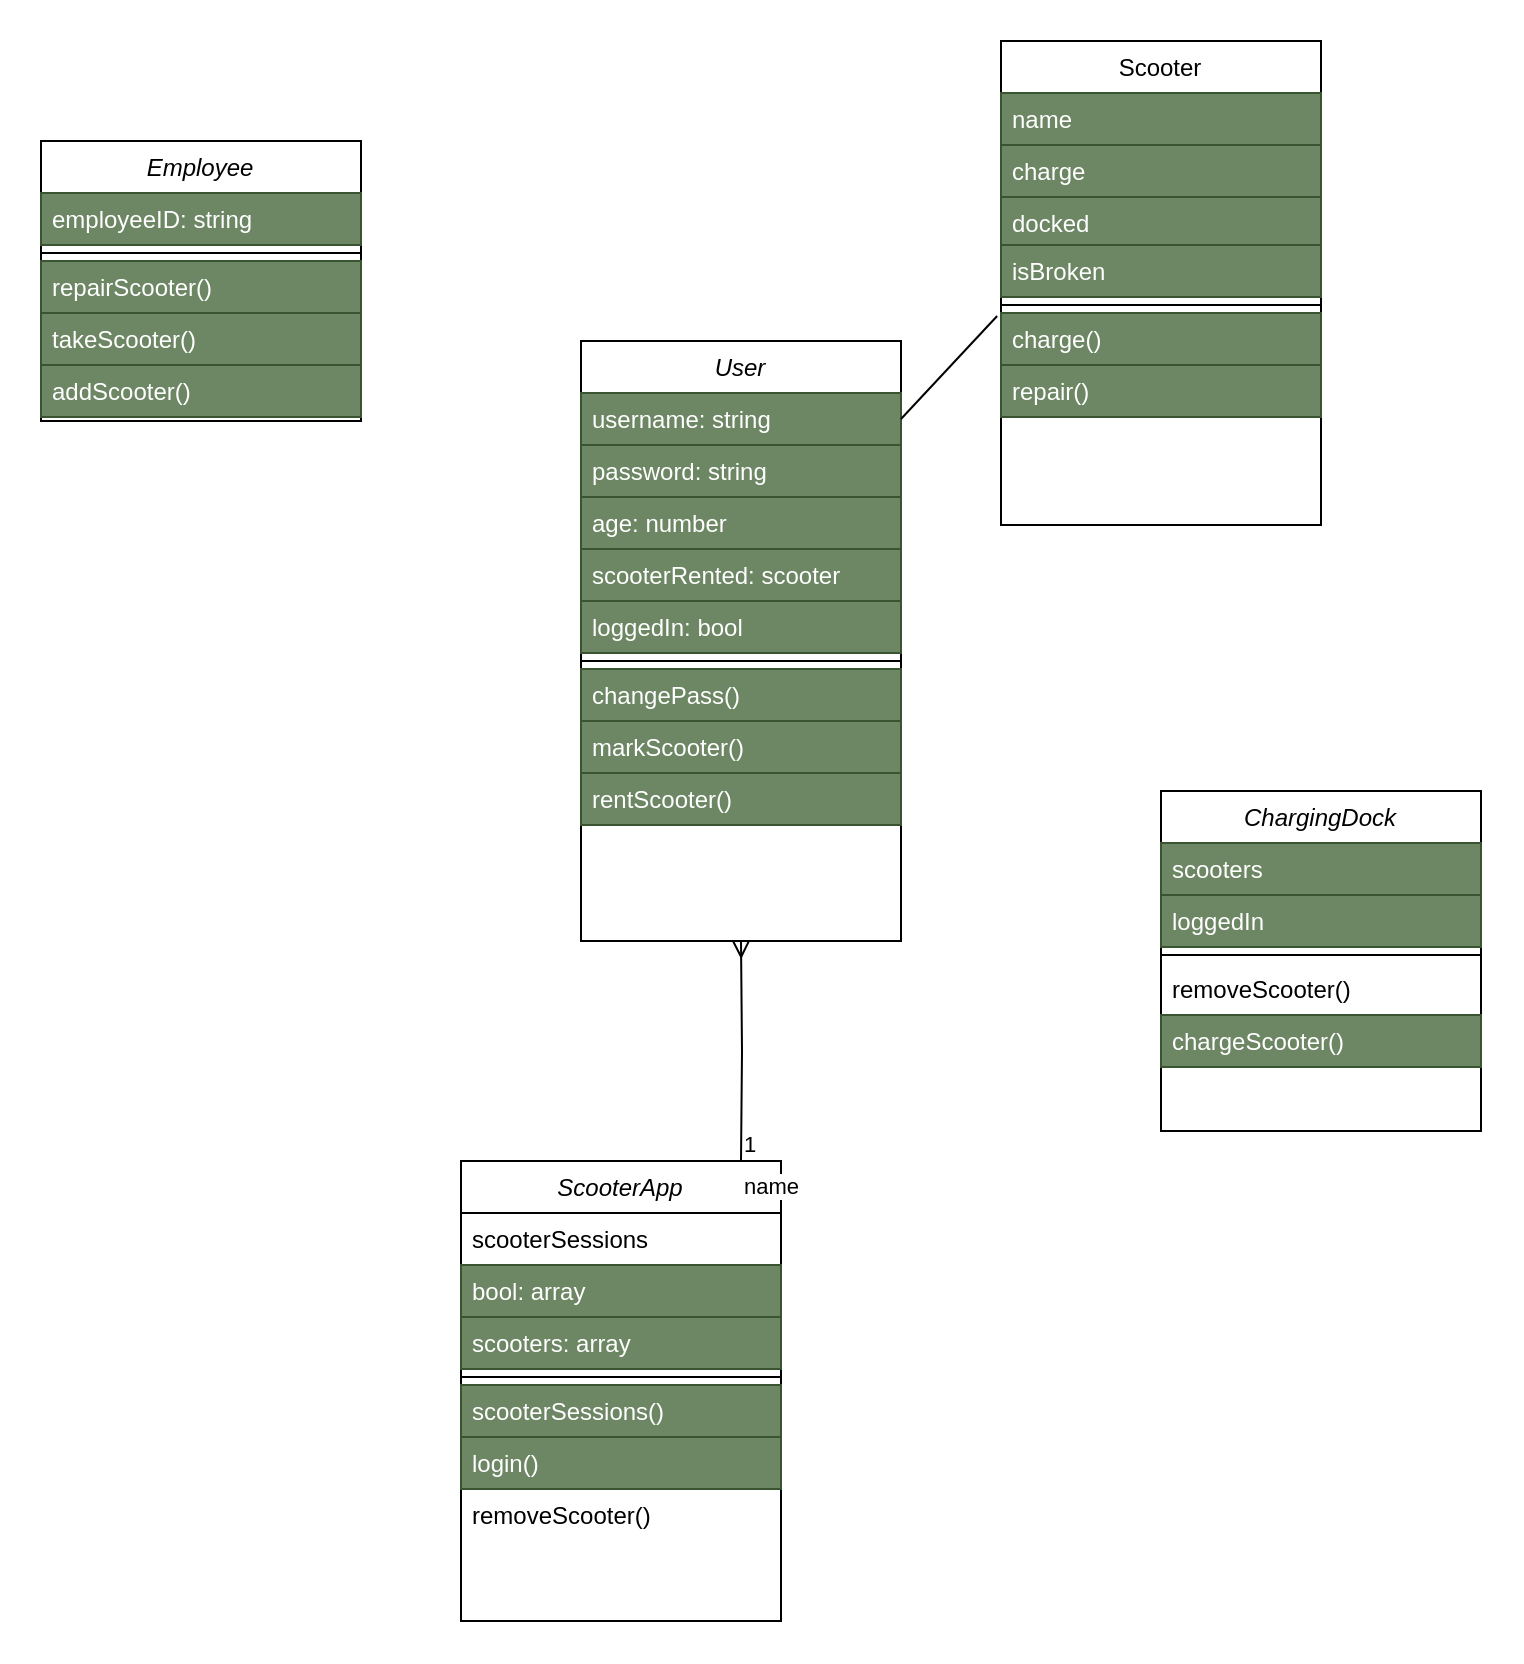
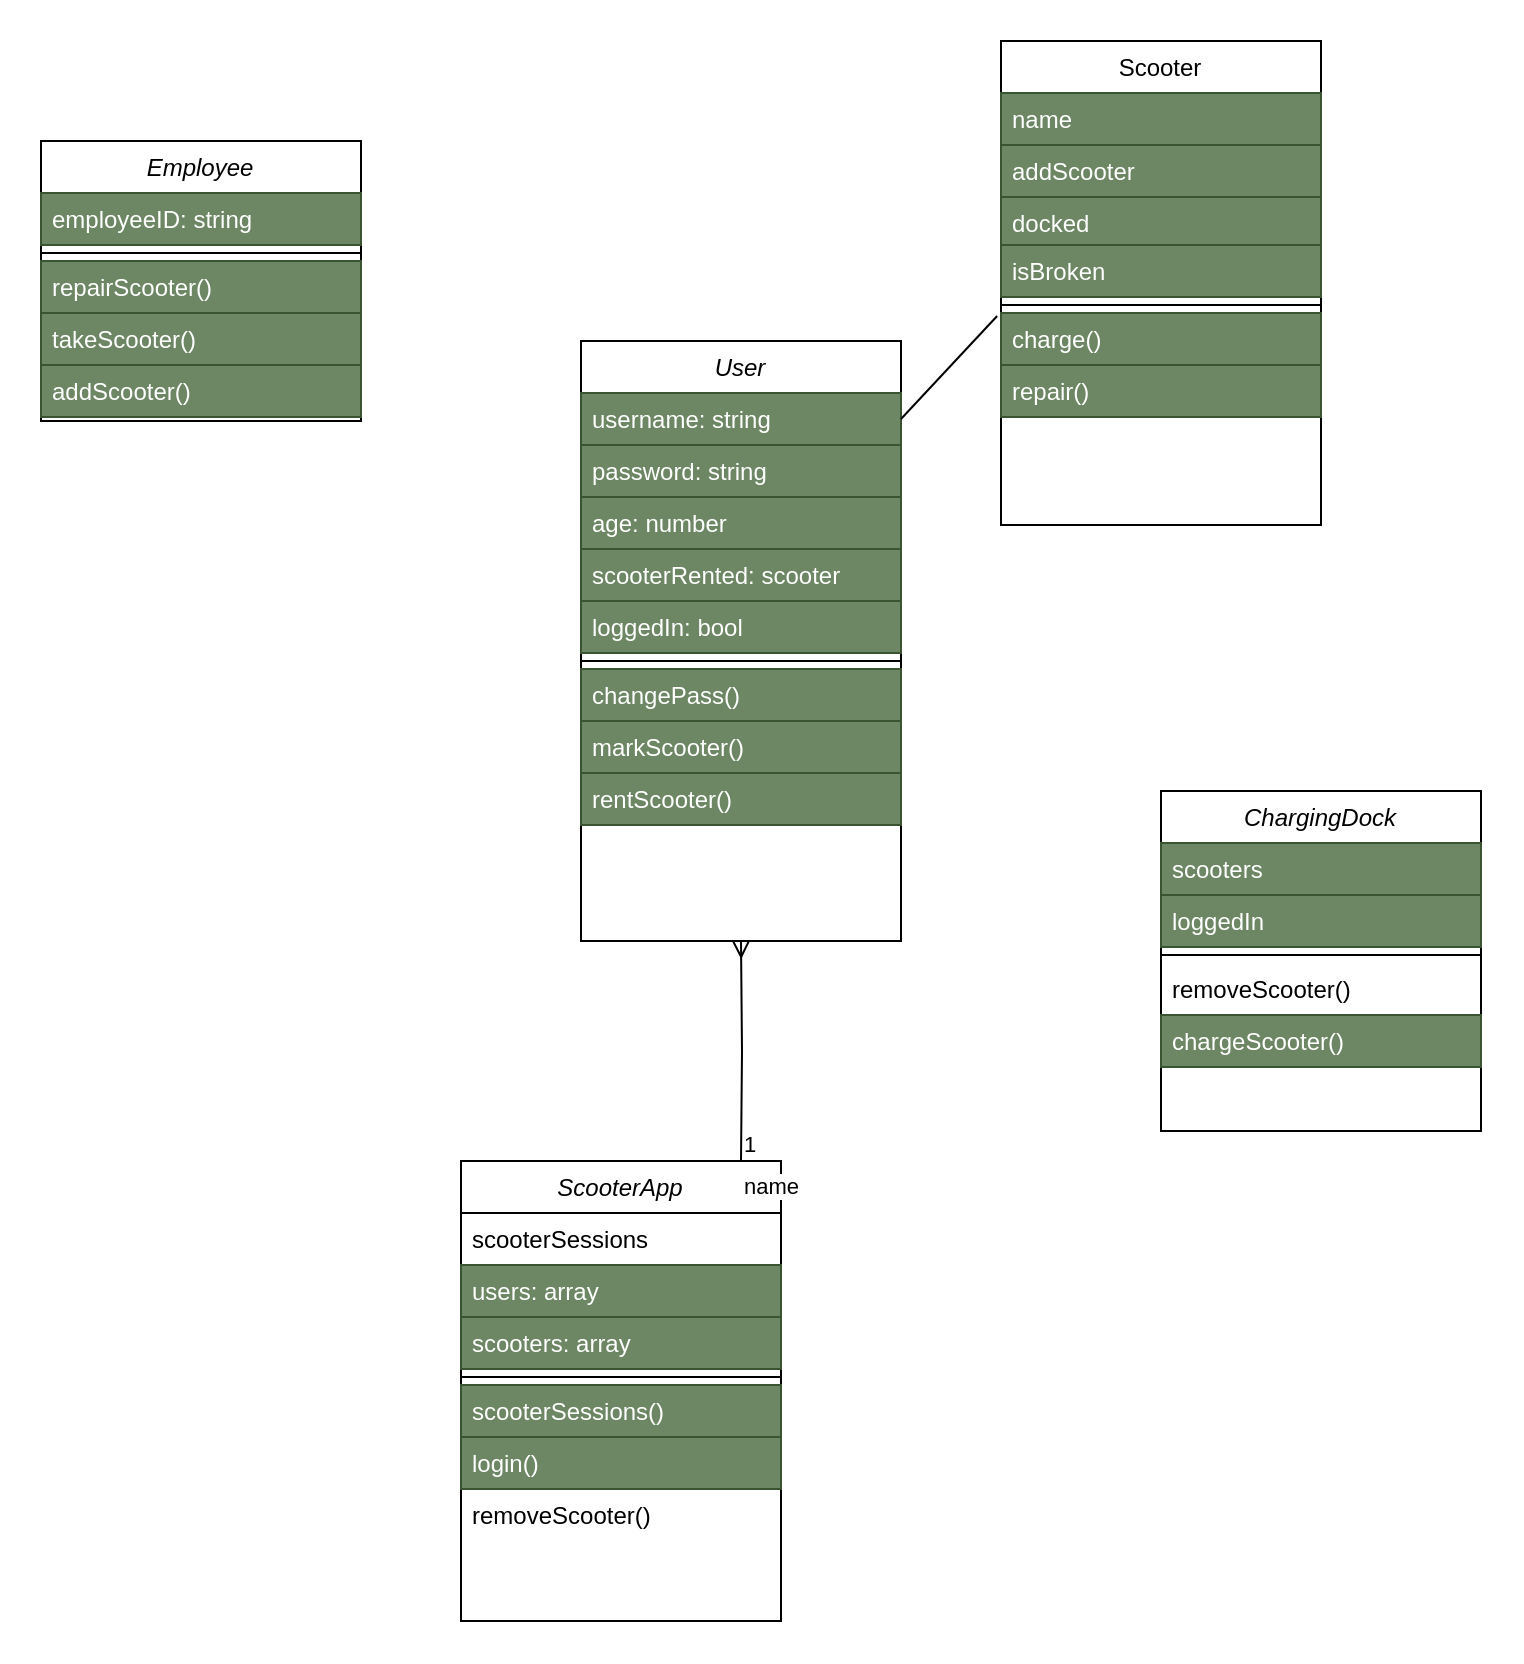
(1052, 172) -> (1079, 172)
(537, 1292) -> (546, 1292)
